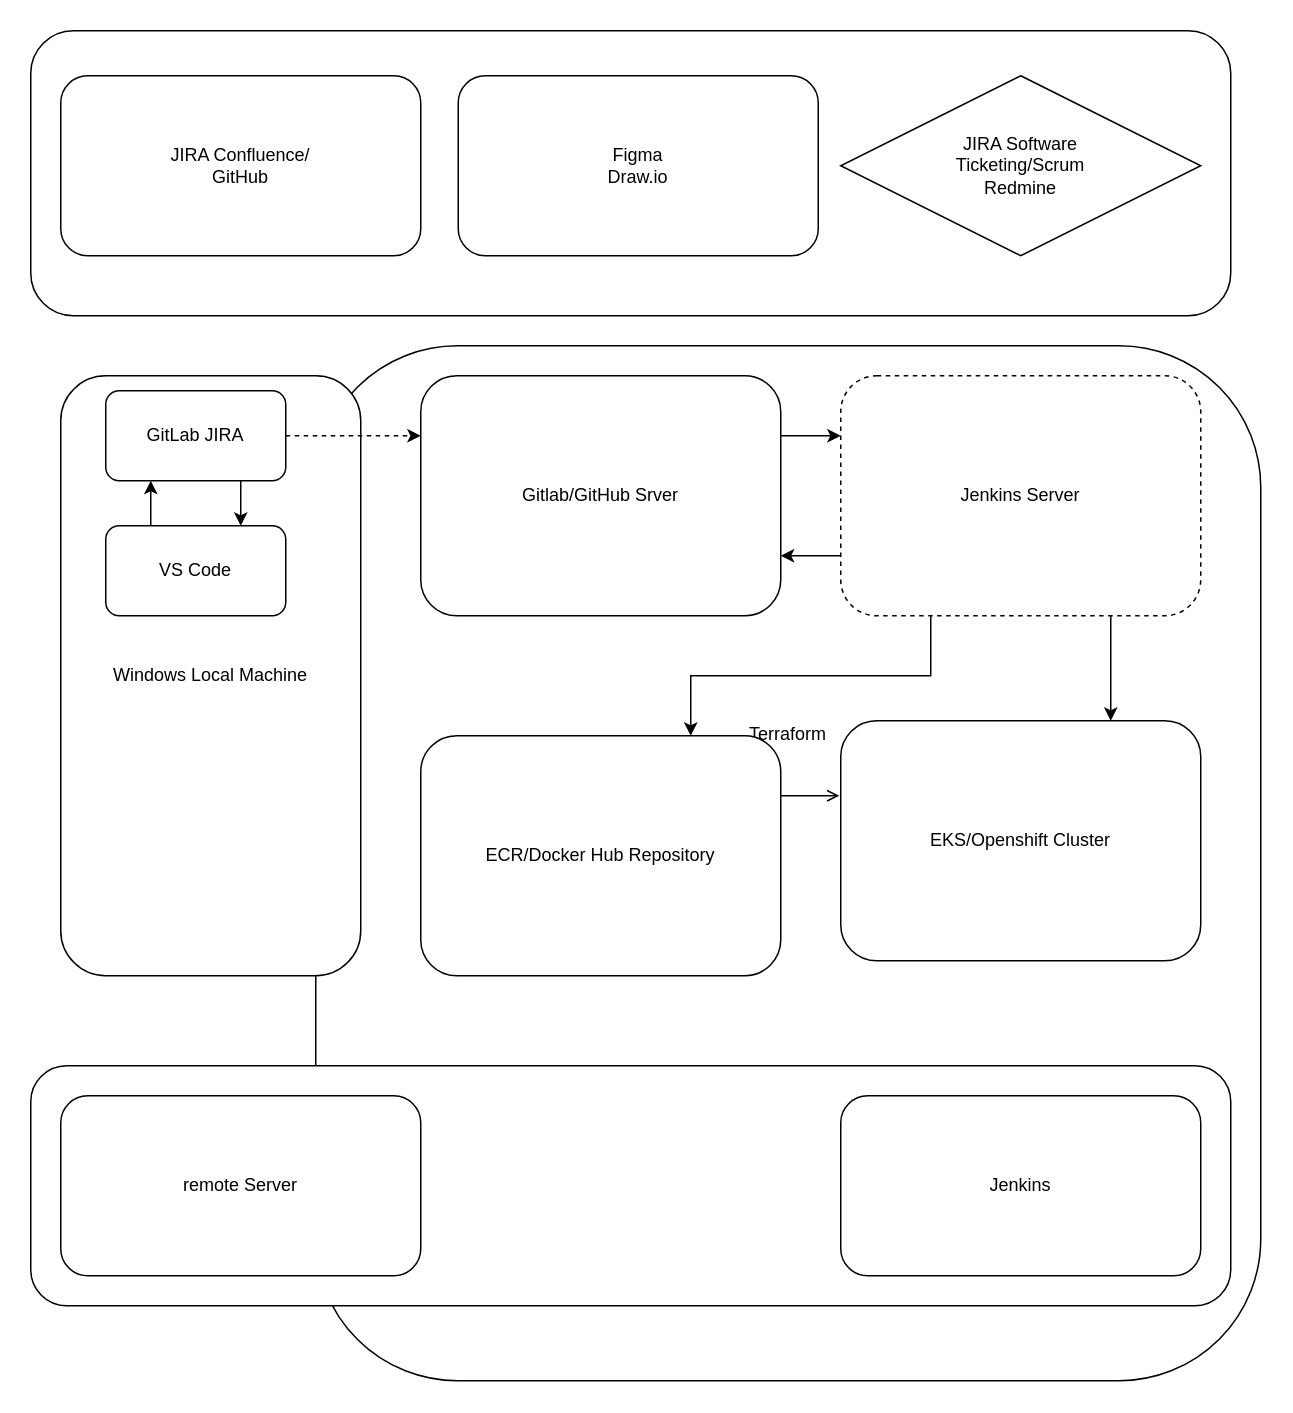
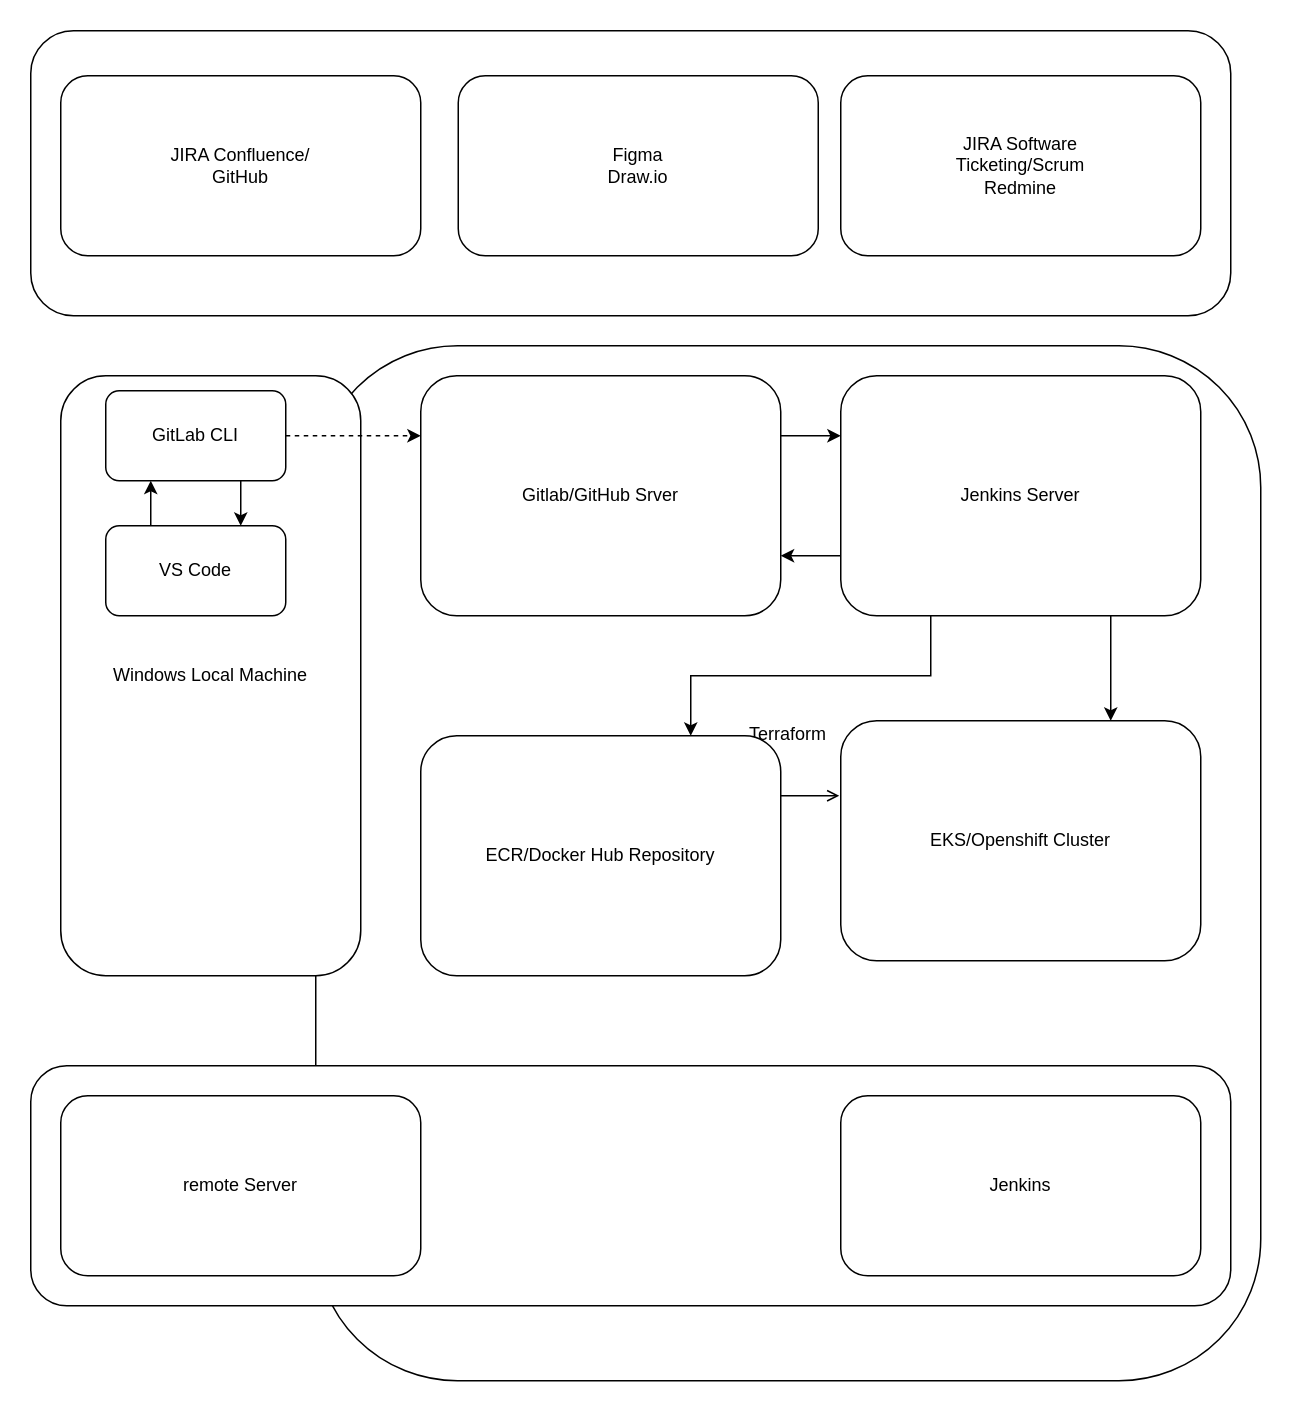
(1021, 166) -> (1021, 166)
(196, 436) -> (196, 436)
(1021, 496) -> (1021, 496)
